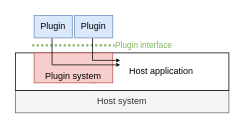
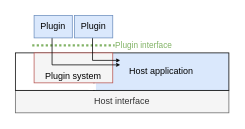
(74, 68) -> (74, 68)
(162, 72) -> (162, 72)
(122, 102) -> (122, 102)
